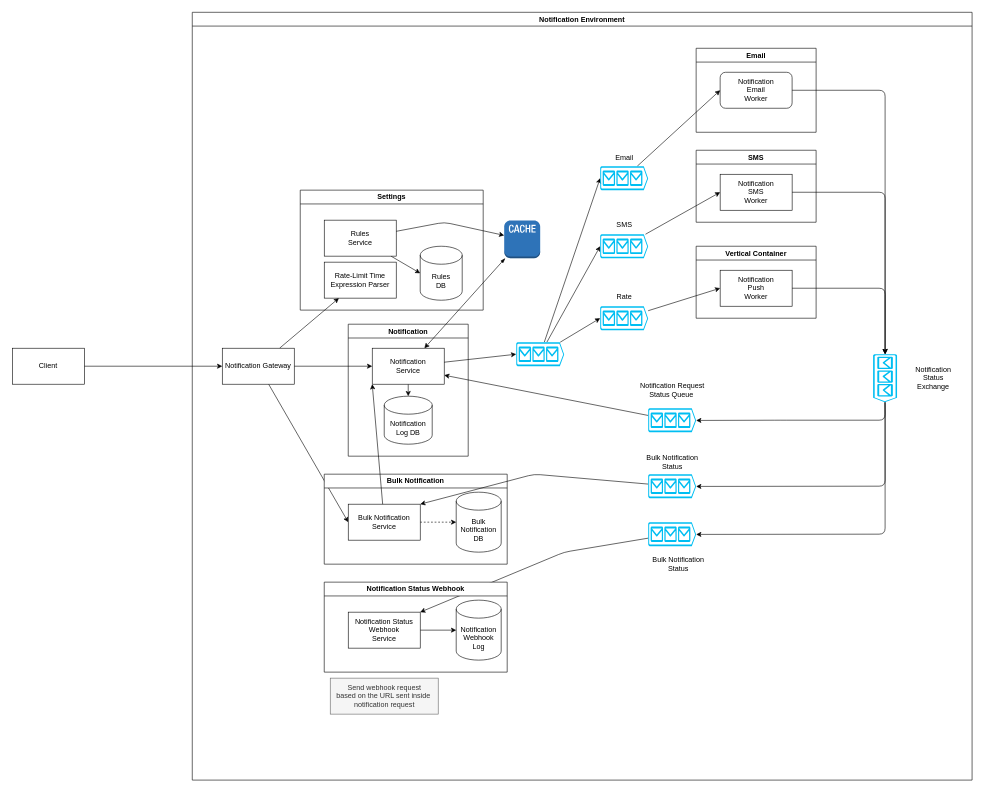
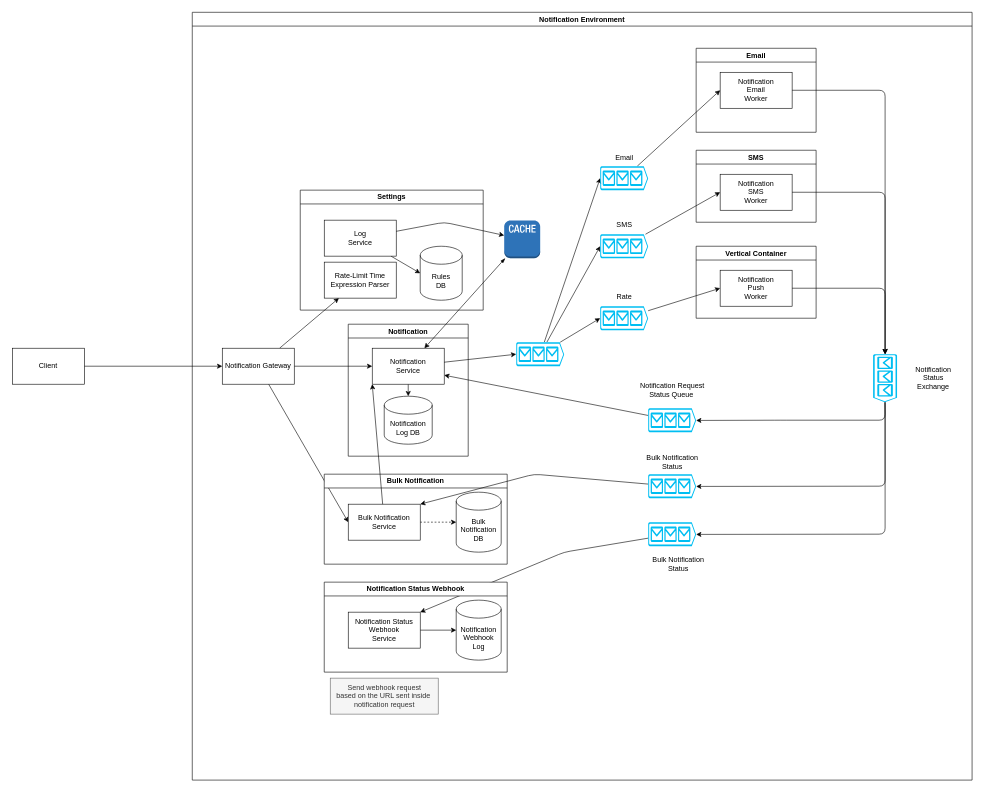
(756, 90) -> (756, 90)
(360, 239) -> (360, 239)
